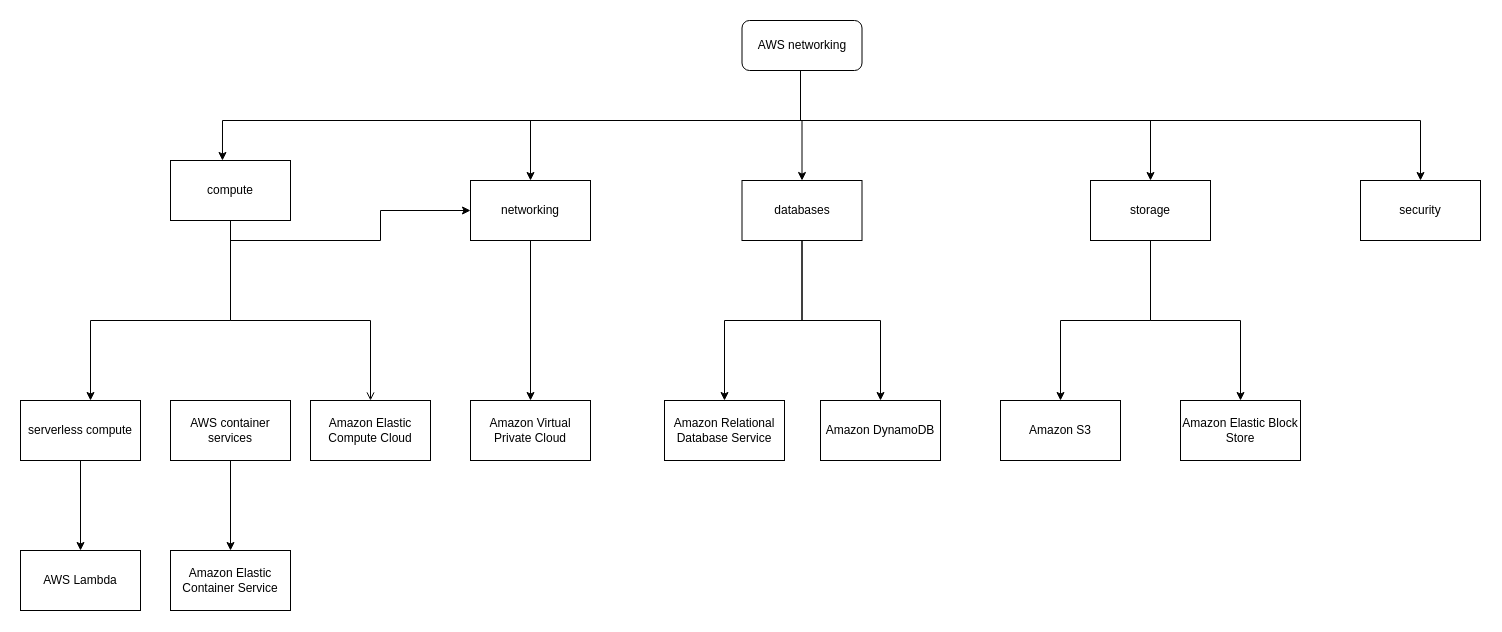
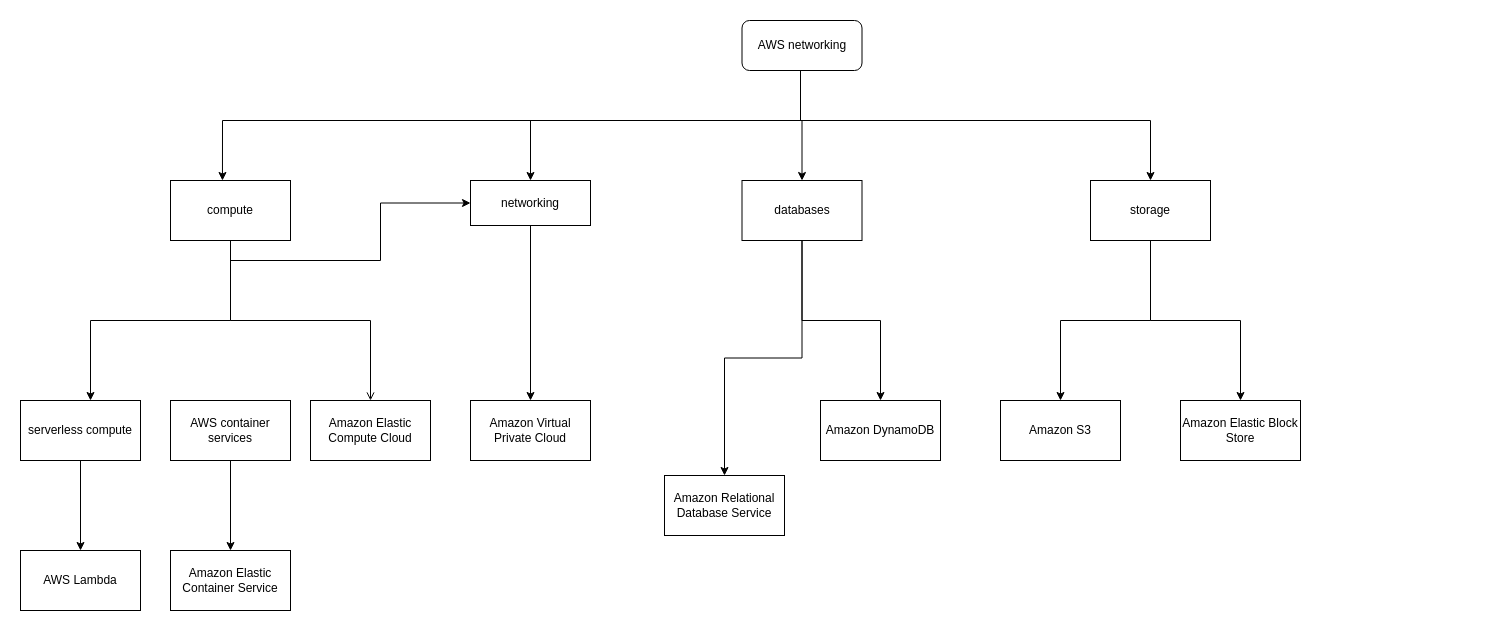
(1313, 121) -> none
(231, 191) -> (231, 211)
(531, 211) -> (531, 203)
(1421, 211) -> none
(725, 431) -> (725, 506)
